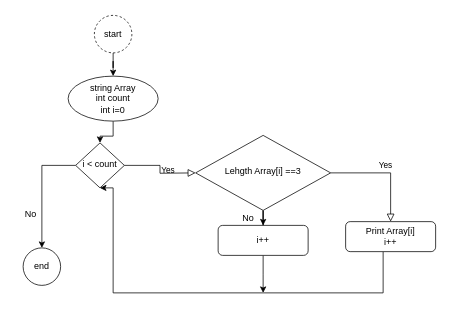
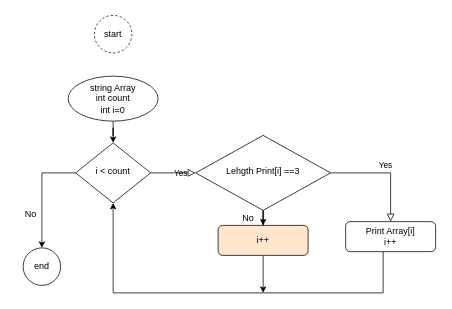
(113, 65) -> none
(100, 165) -> (113, 173)
(263, 171) -> (263, 171)
(263, 240) -> (263, 240)
